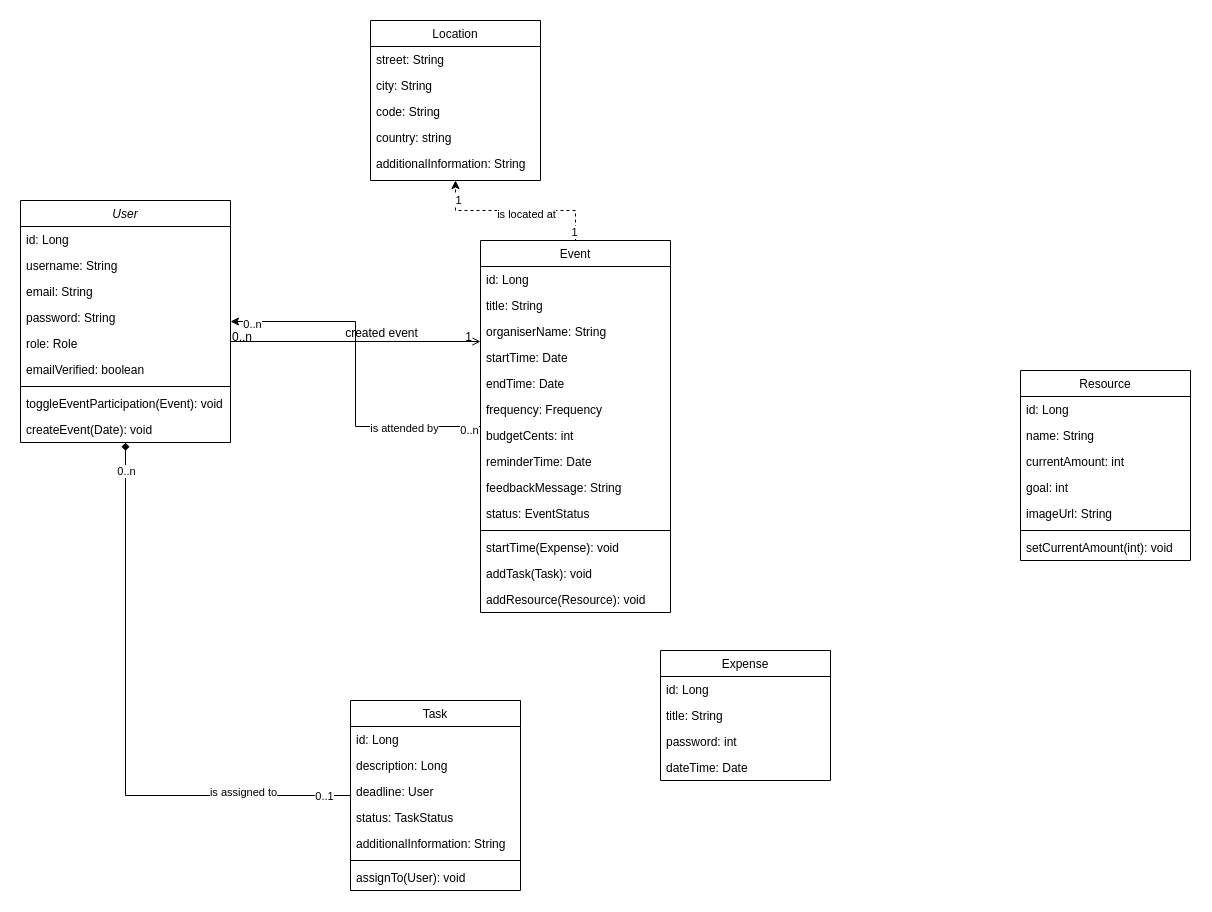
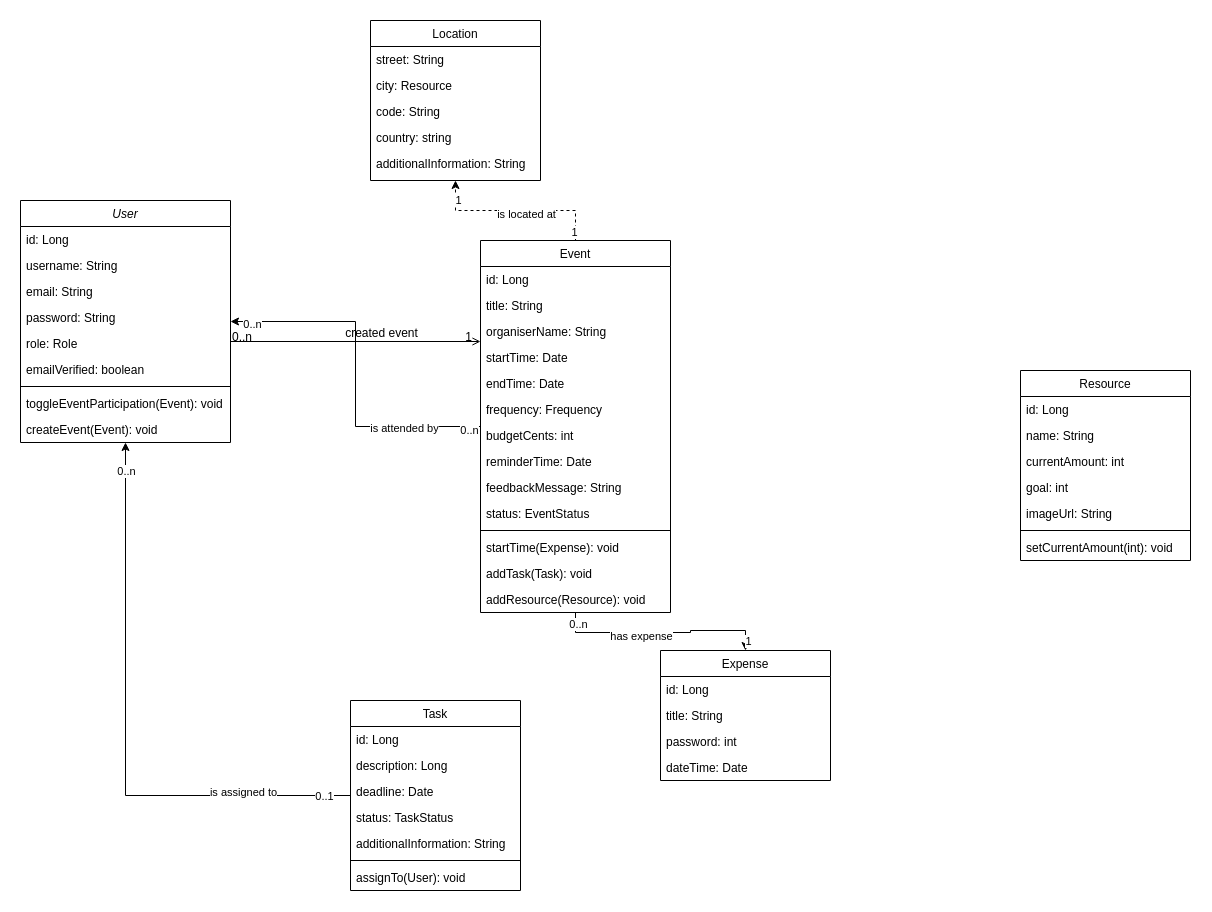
(410, 86) -> (418, 86)
(99, 430) -> (102, 430)
(126, 451) -> (126, 451)
none -> (659, 633)
(397, 792) -> (397, 792)
